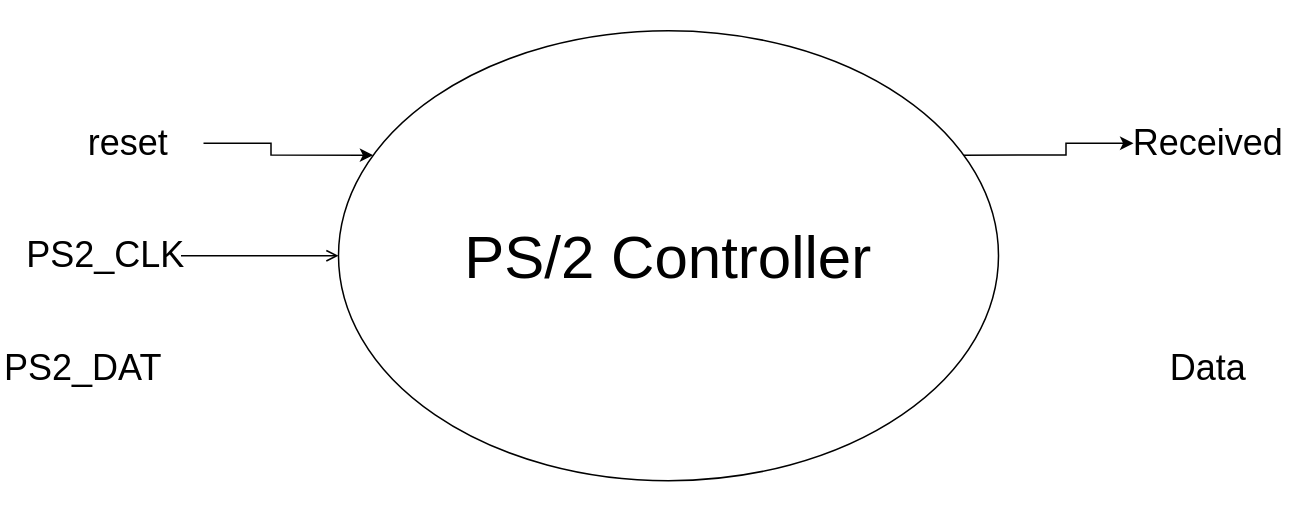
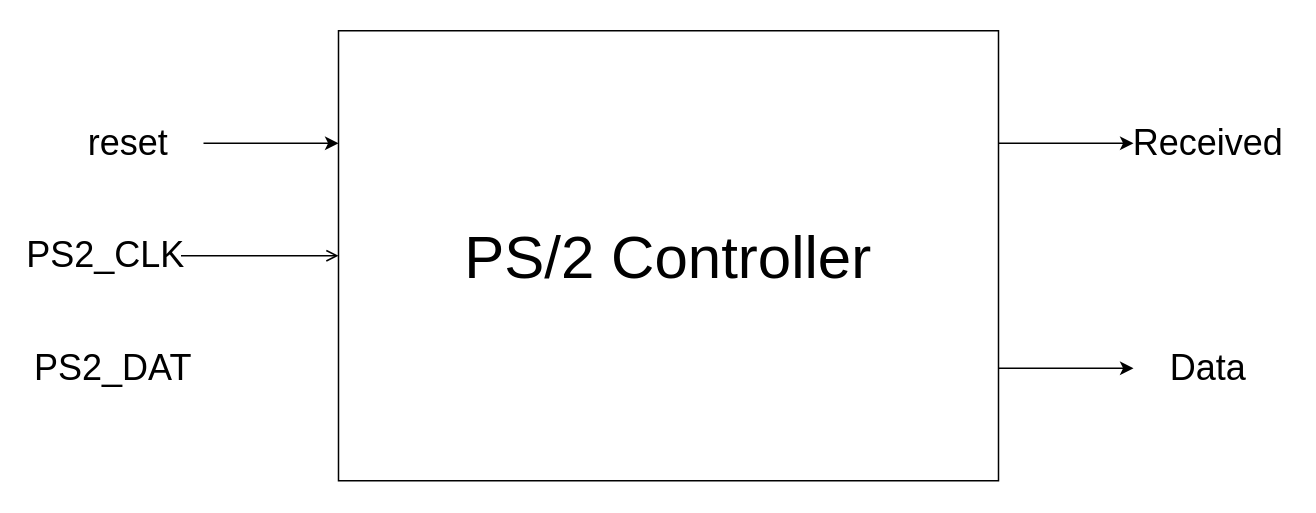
(668, 256) -> (668, 256)
(83, 368) -> (113, 368)
none -> (1060, 368)
